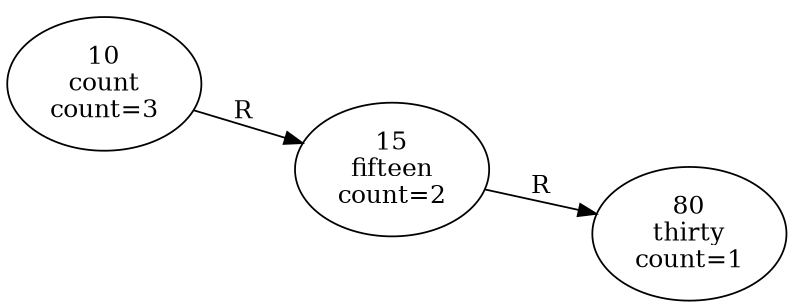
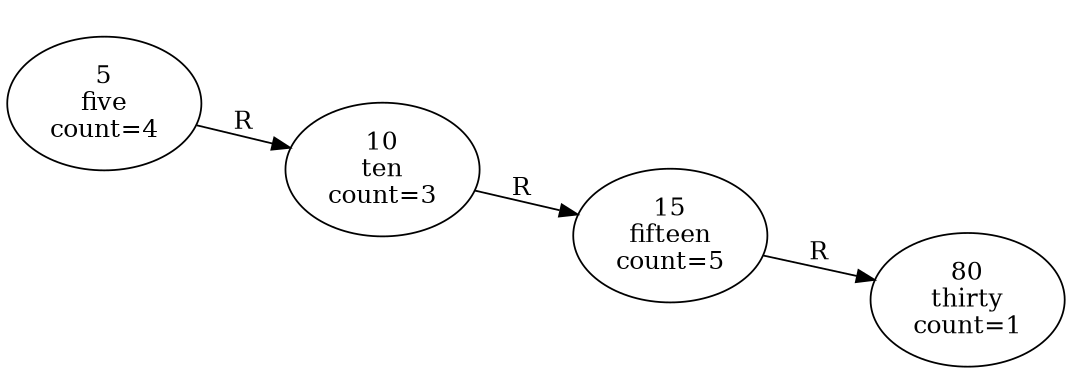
(104, 84) -> (383, 170)
none -> (104, 104)
(392, 170) -> (670, 236)
